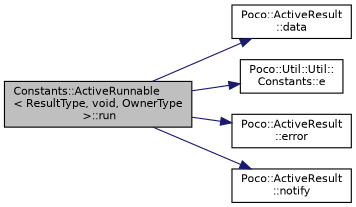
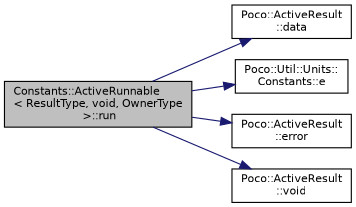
(292, 76) -> (292, 76)
(292, 186) -> (292, 186)
